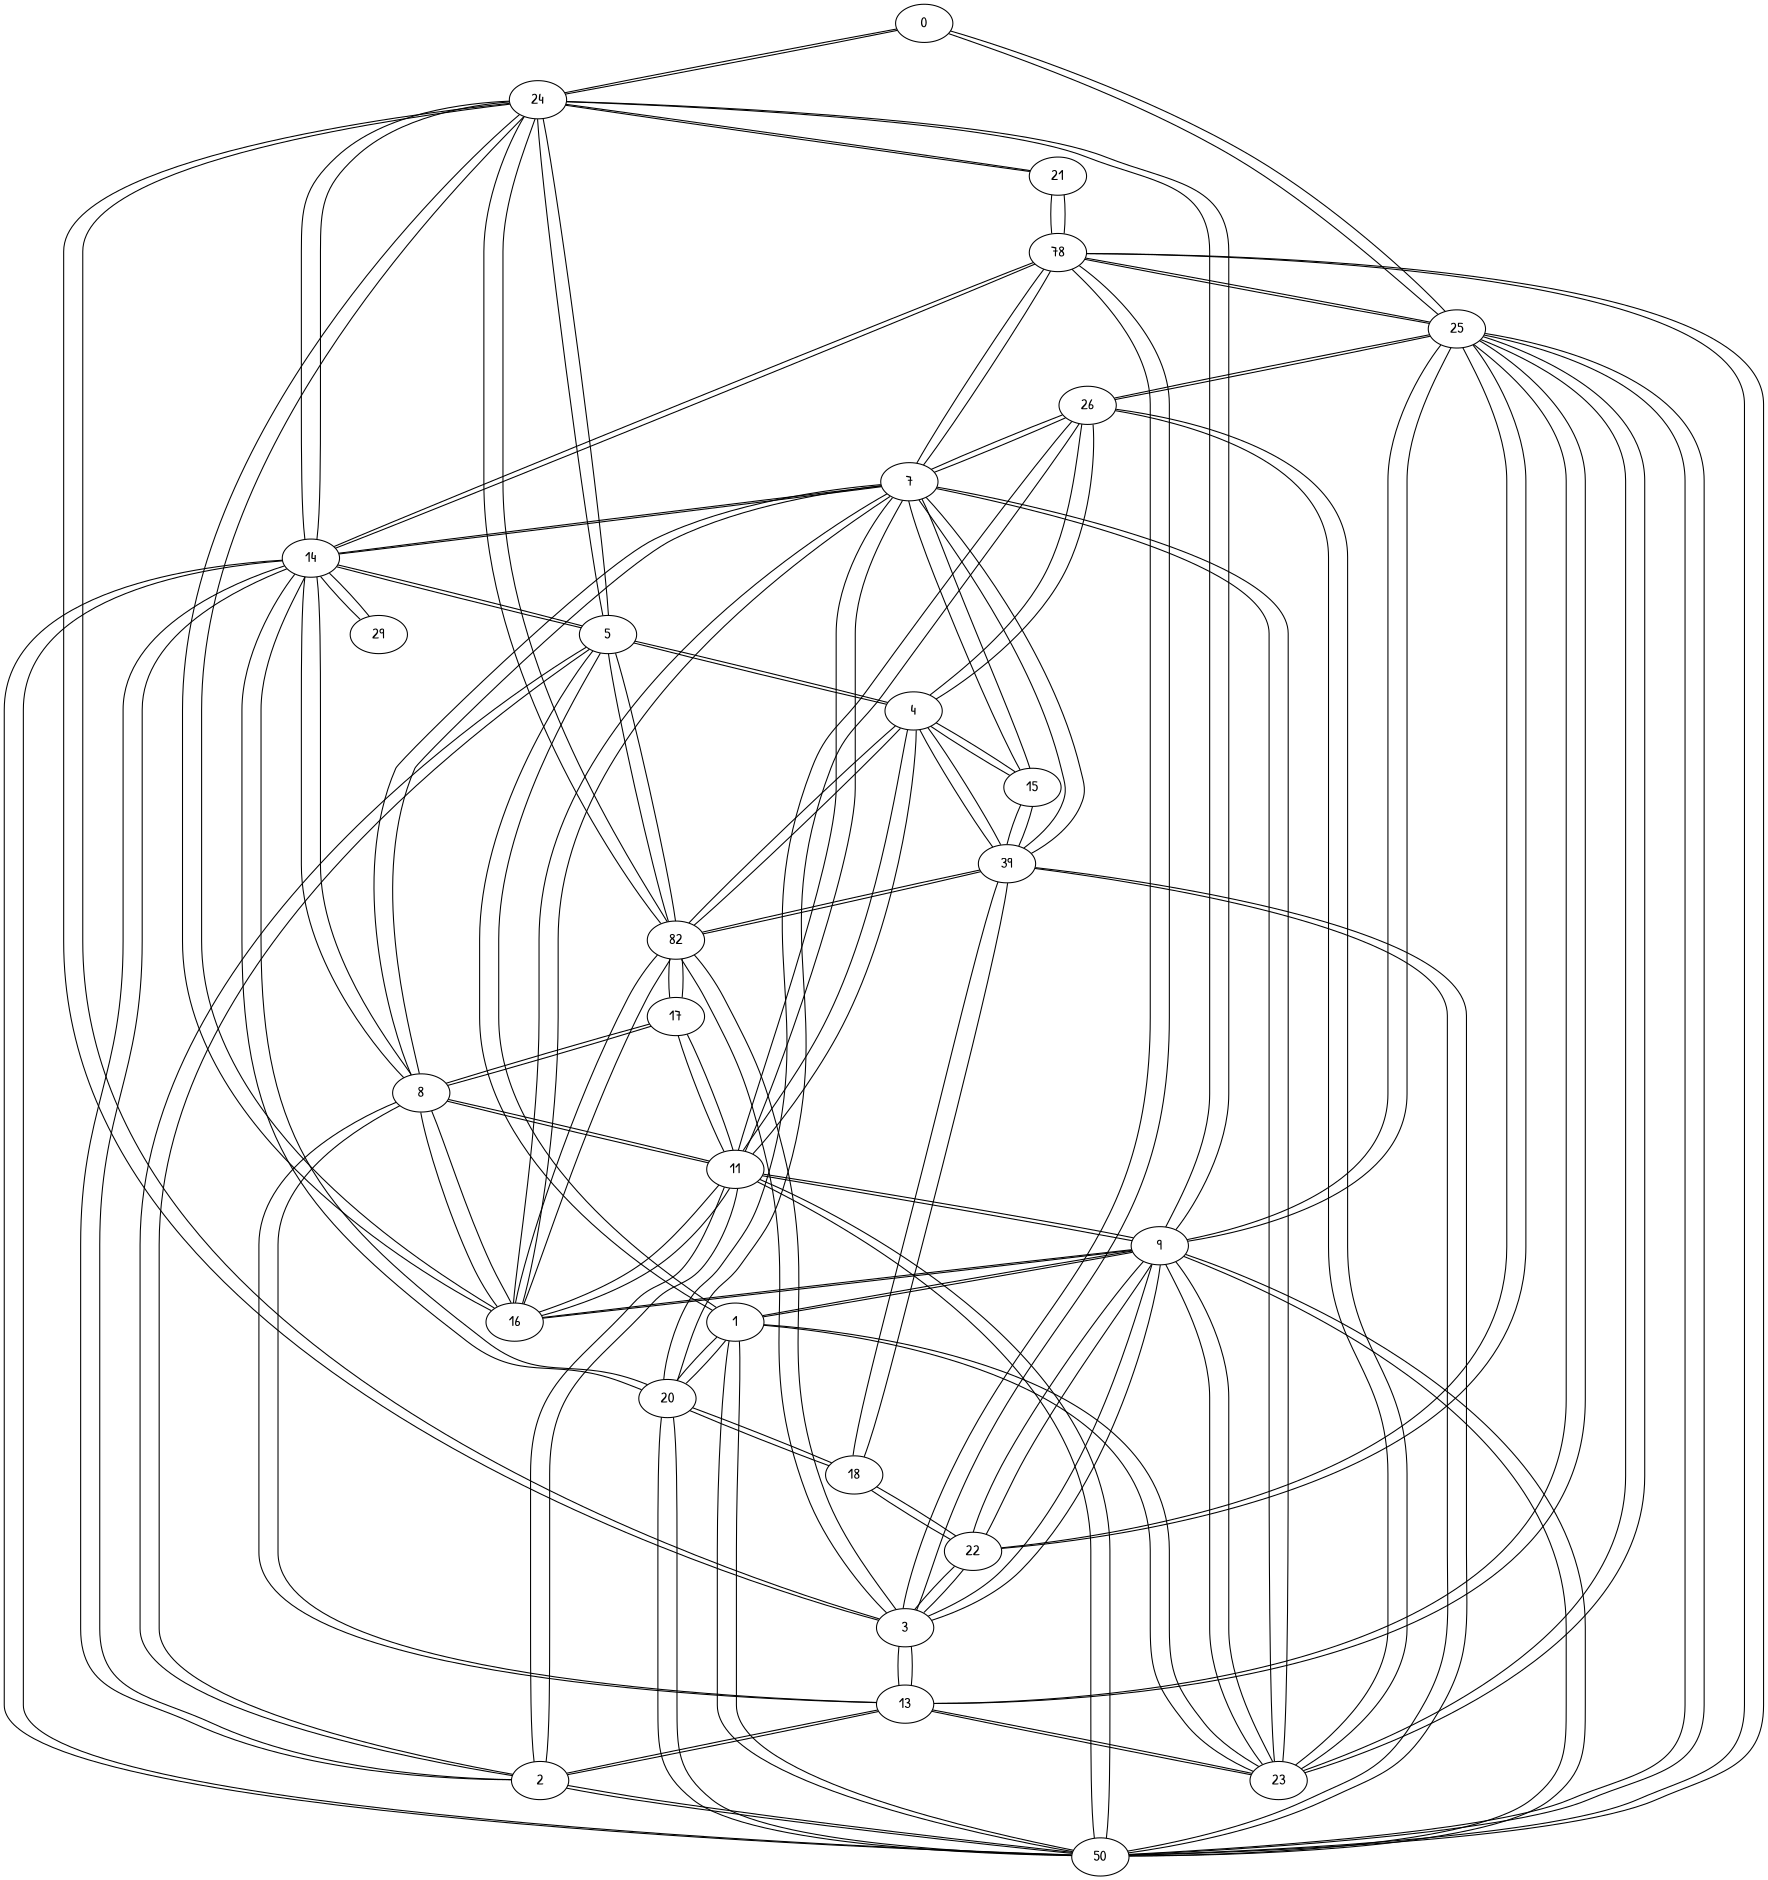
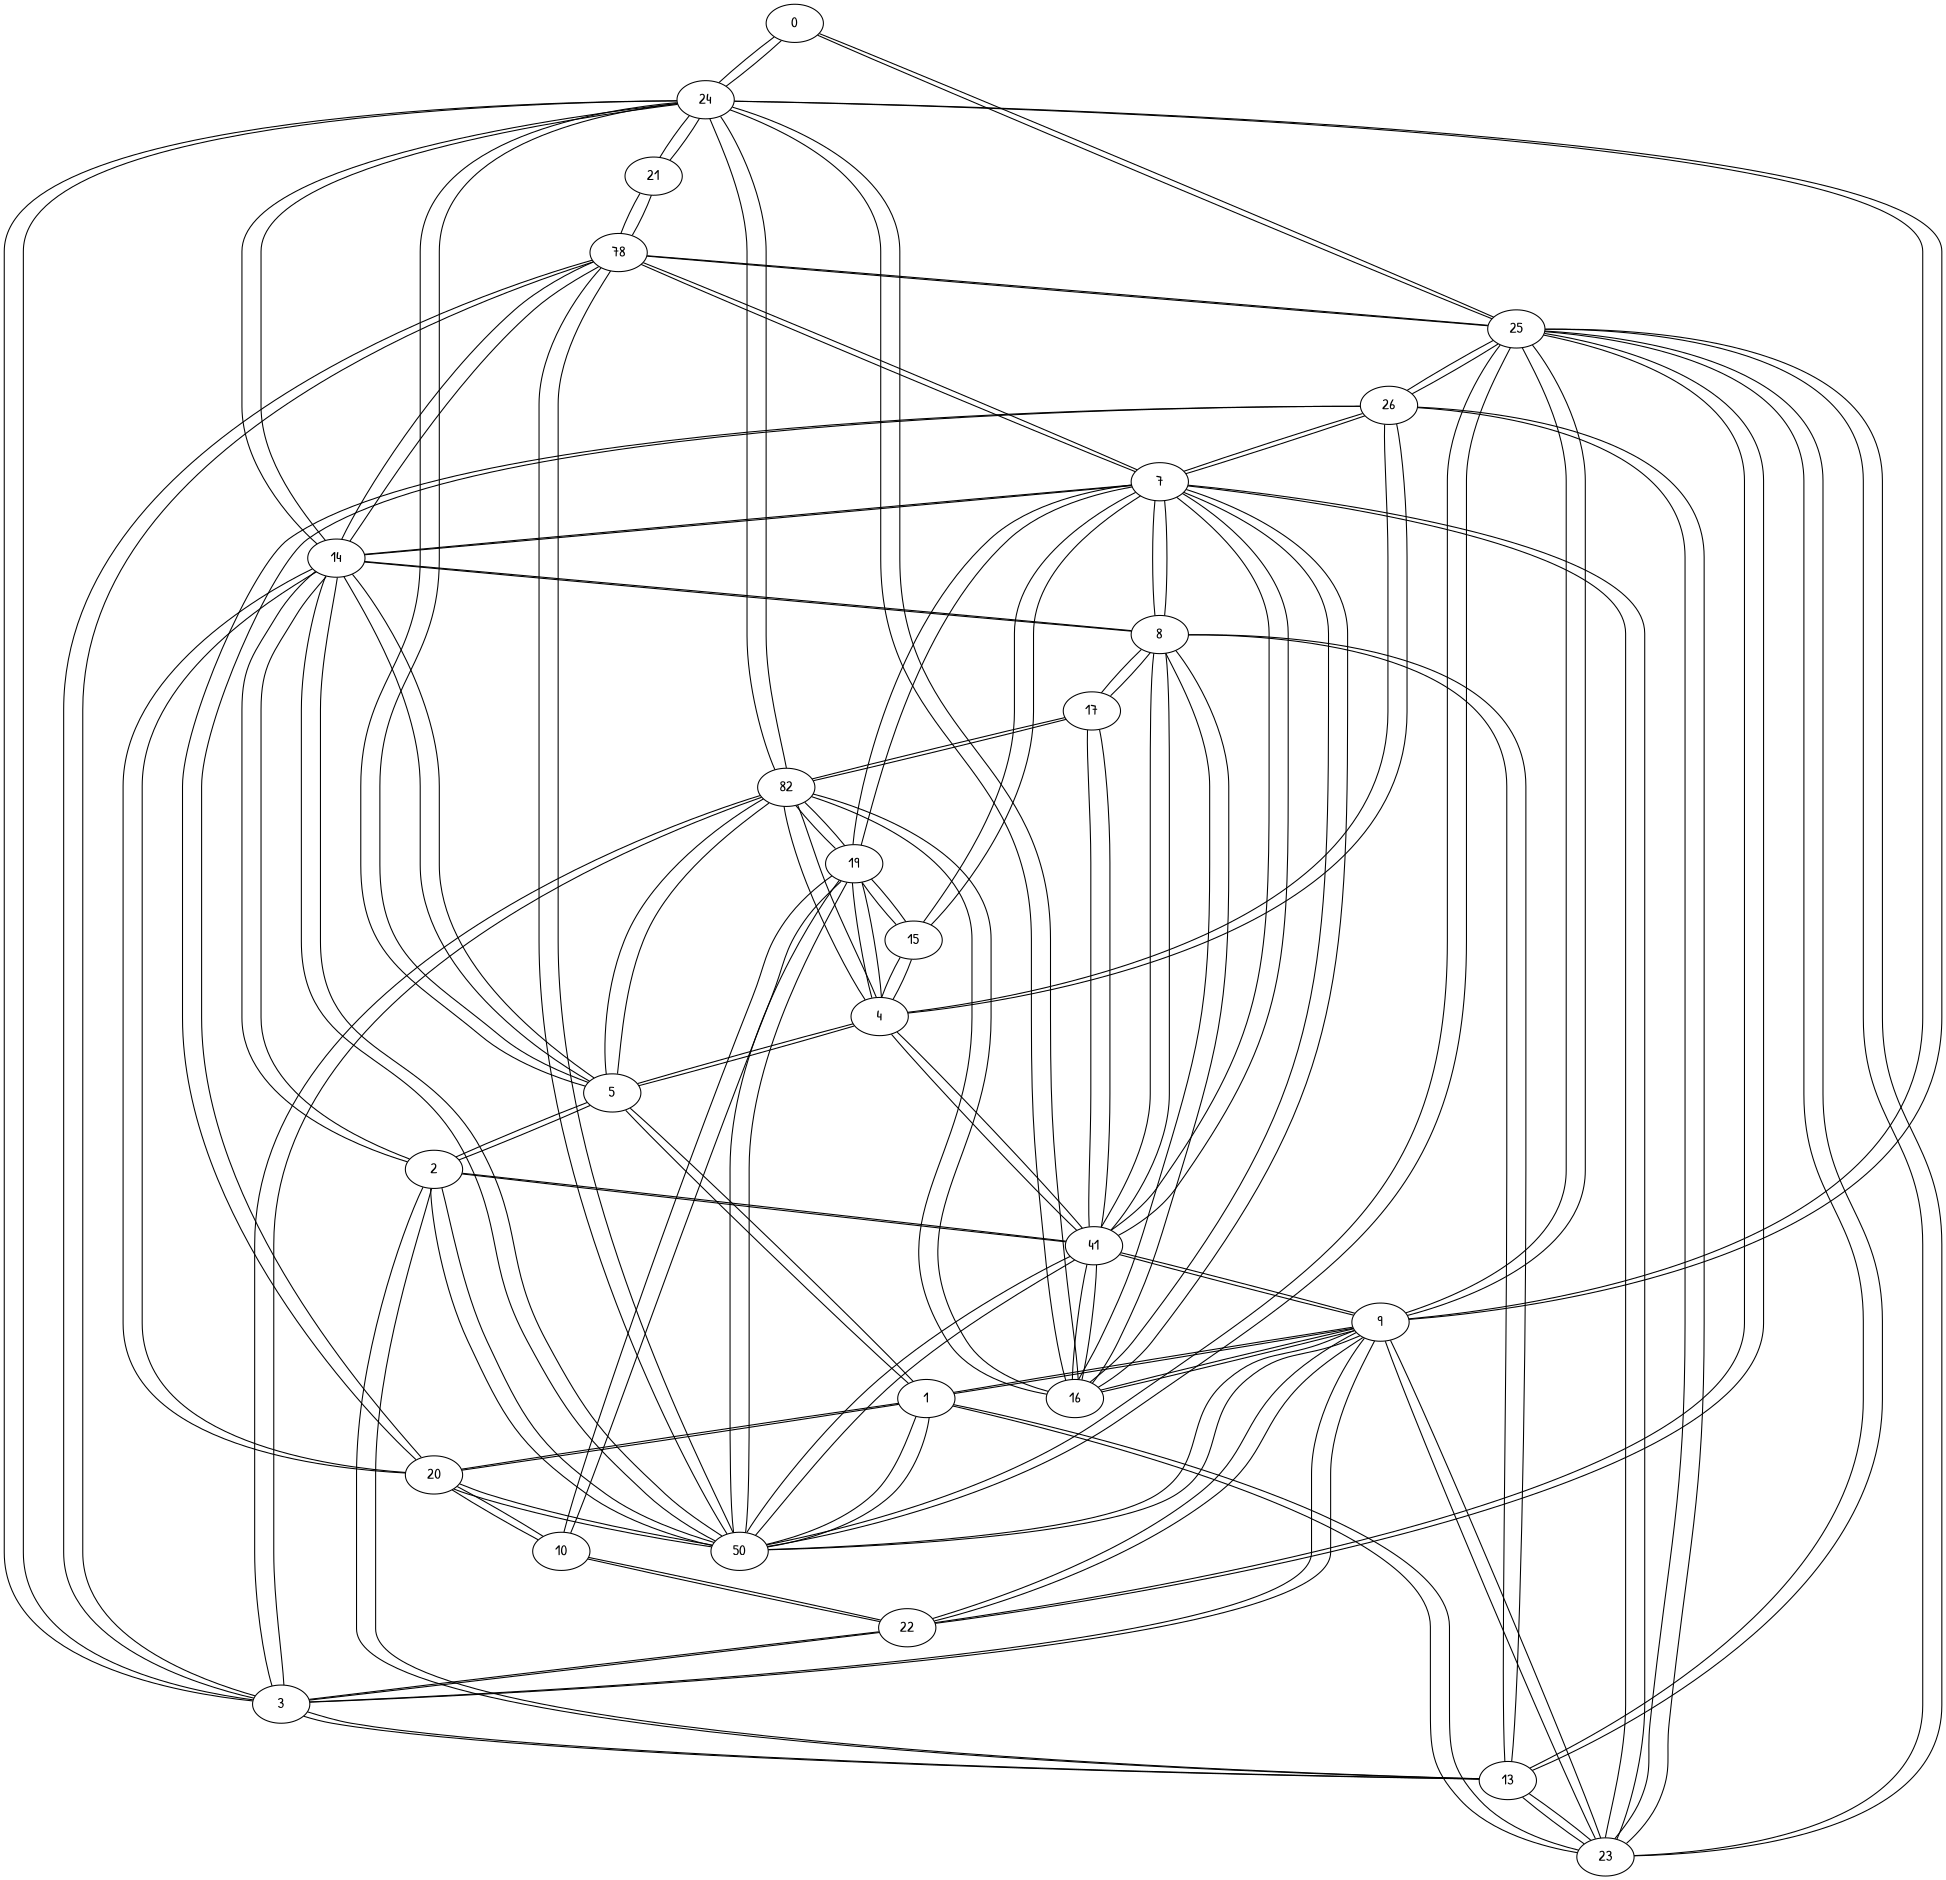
(379, 635) -> none
(1007, 864) -> (854, 864)
(735, 1169) -> (1094, 1246)
(854, 1475) -> (561, 1551)
